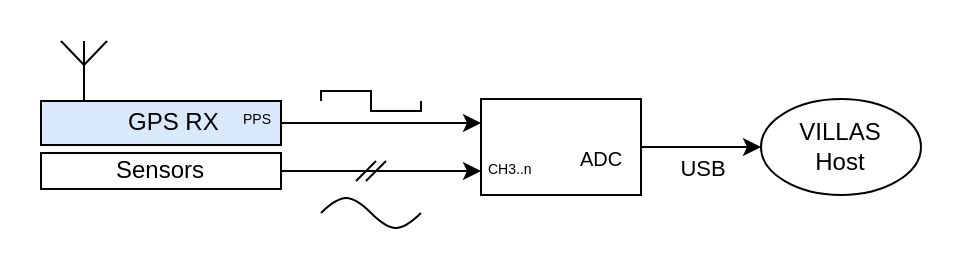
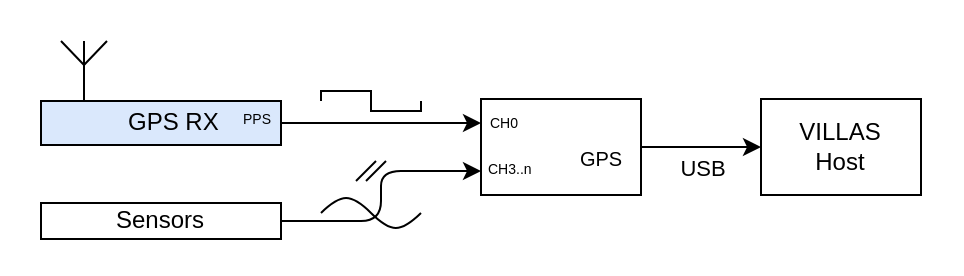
none -> (517, 121)
(841, 147) -> (841, 147)
(602, 159) -> (602, 159)
(161, 171) -> (161, 221)
